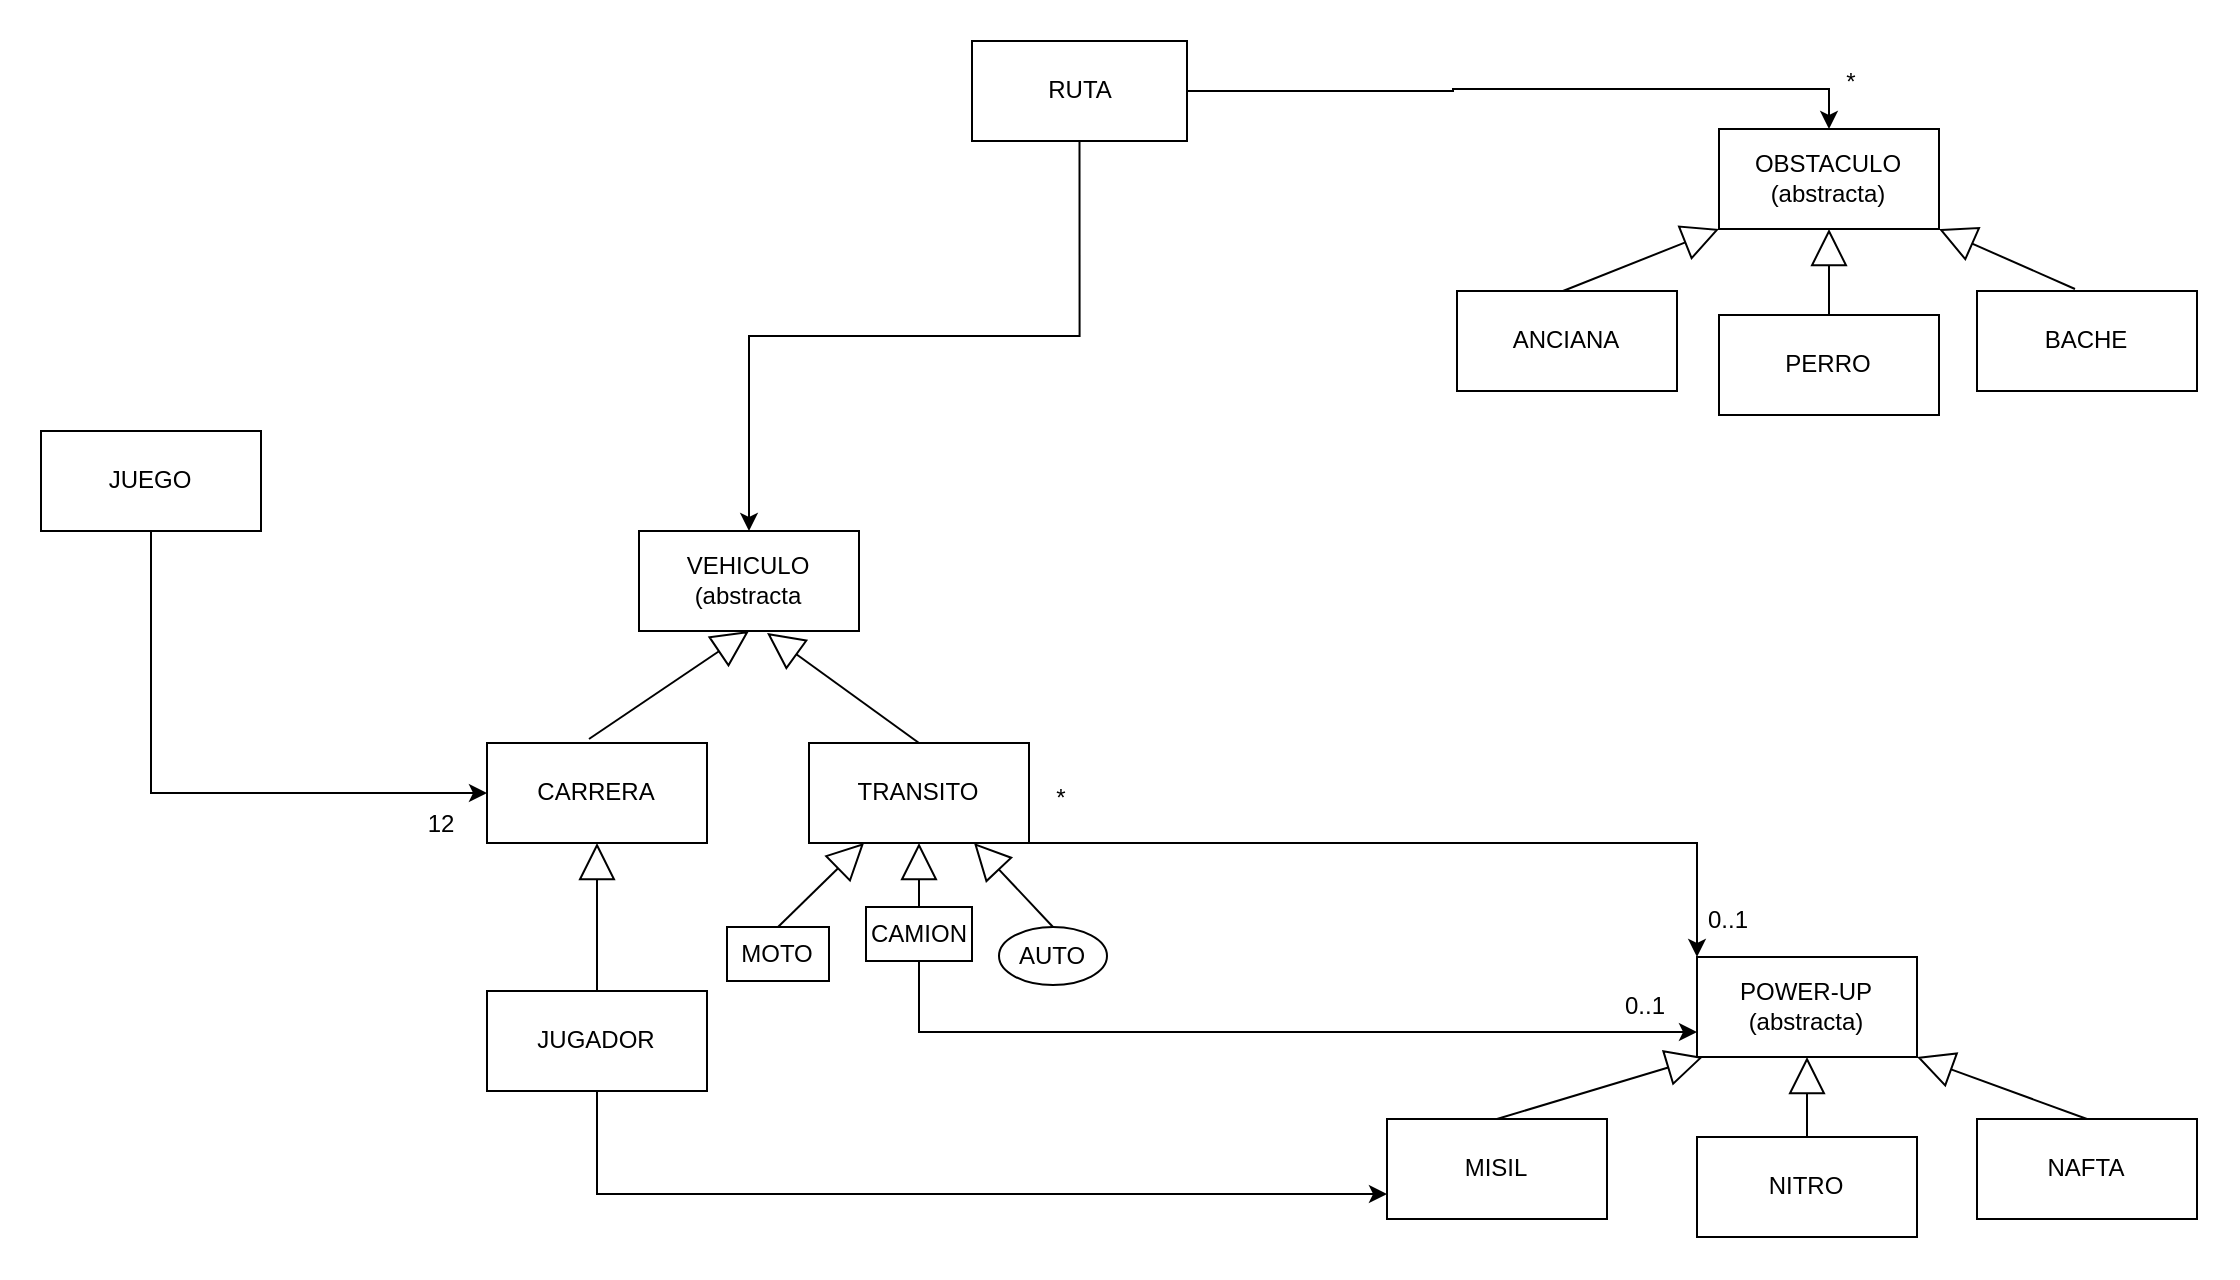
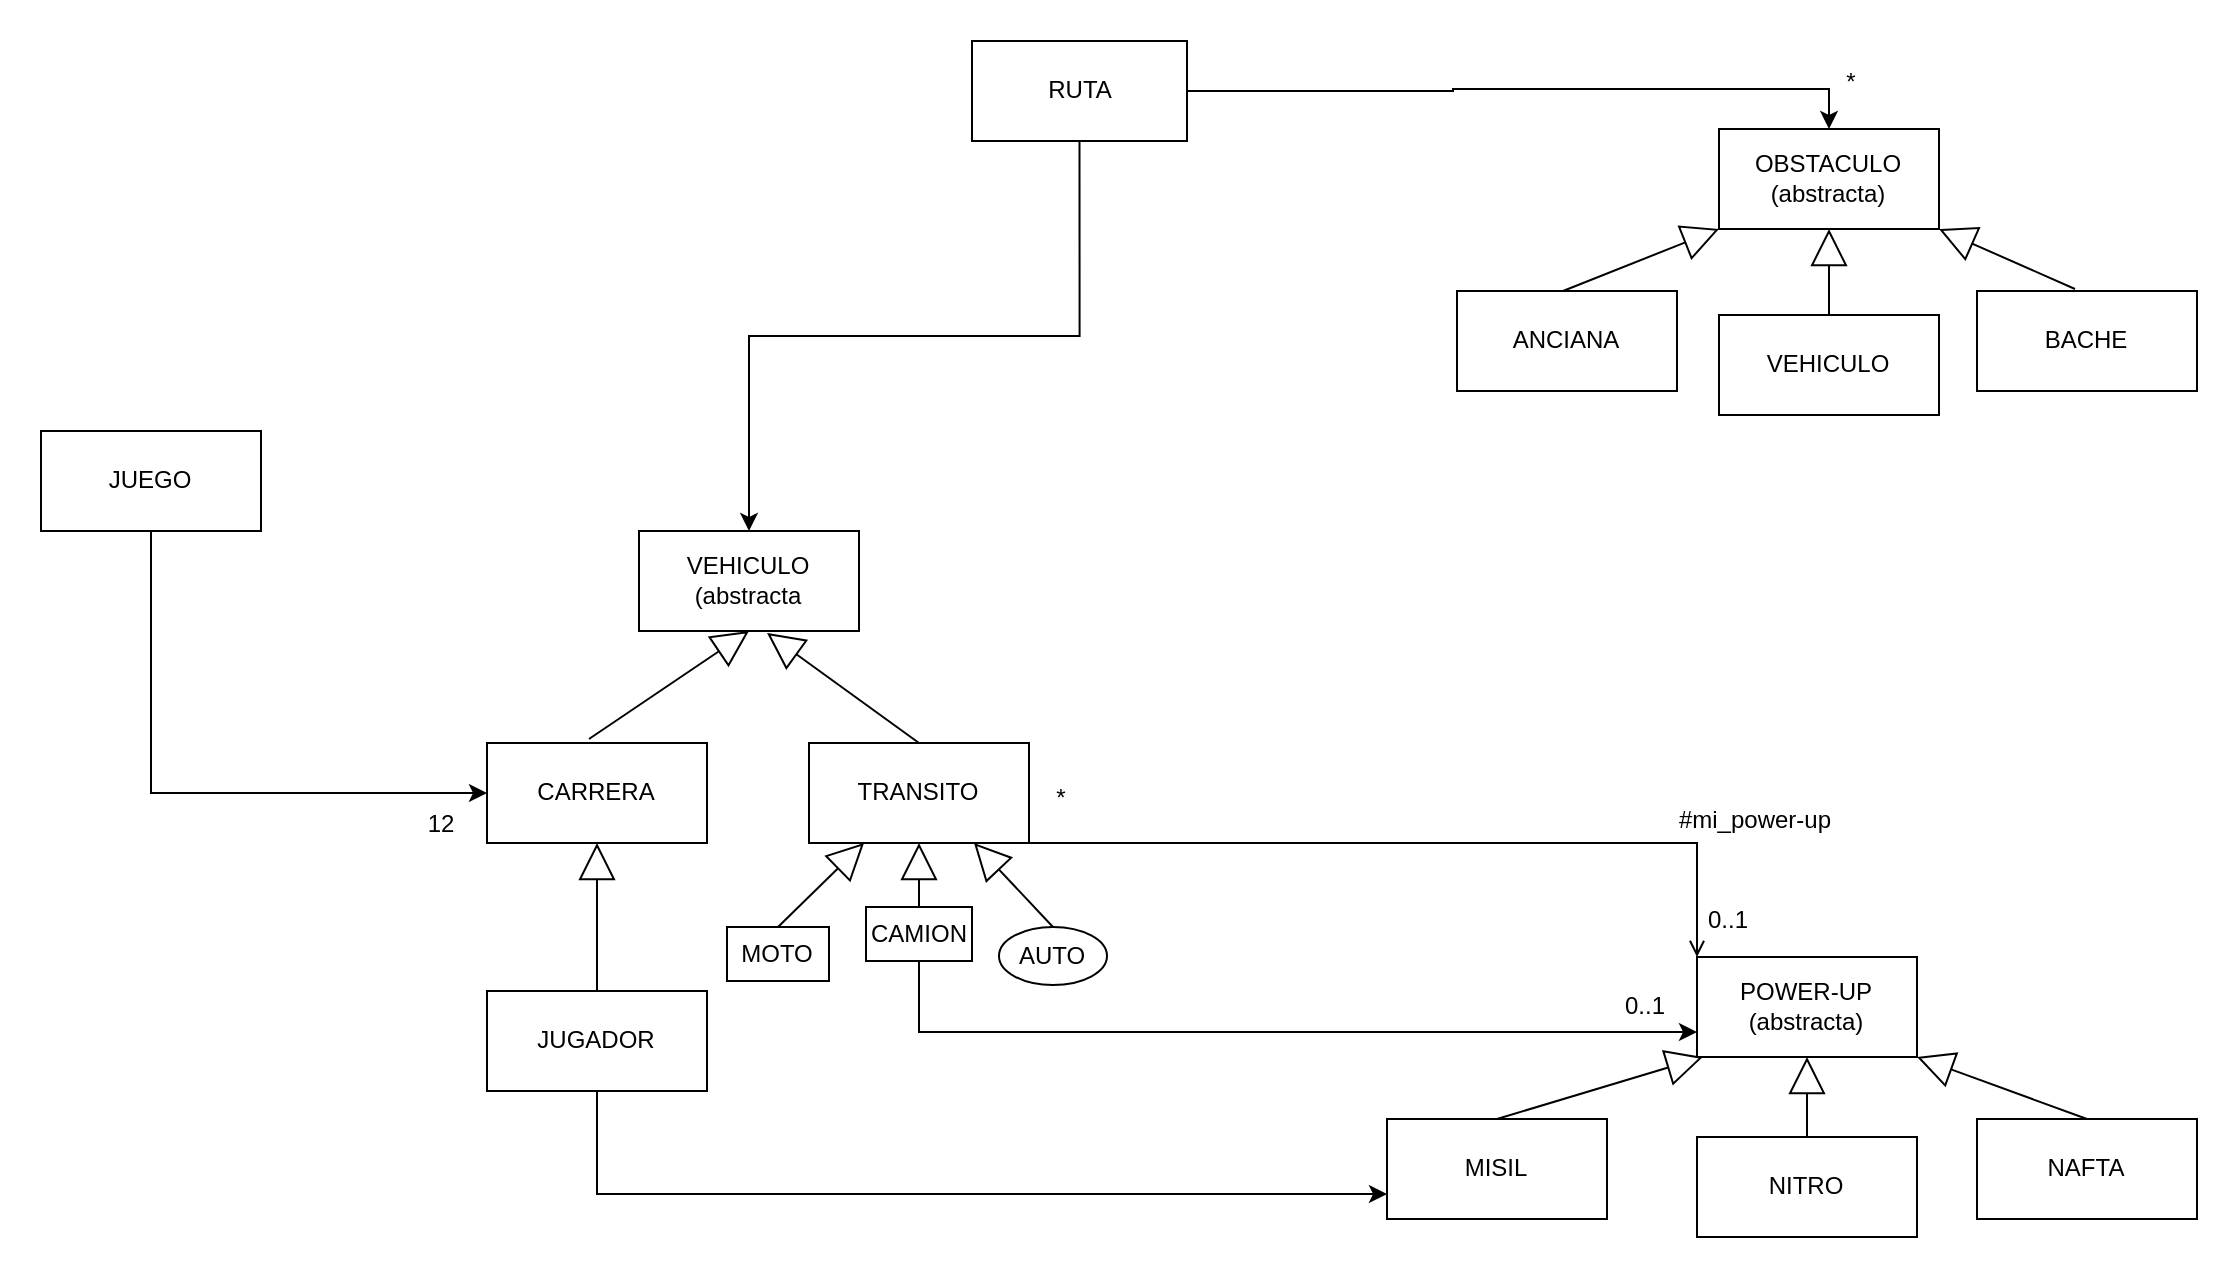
(1829, 365) -> (1829, 365)
none -> (1756, 821)
(1697, 942) -> (1697, 944)
